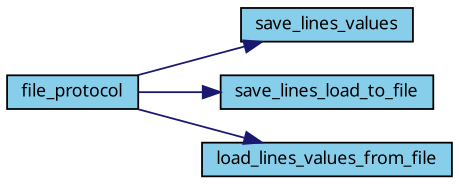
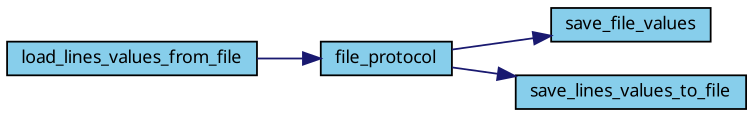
(327, 25) -> (631, 25)
(327, 92) -> (631, 92)
(191, 123) -> (280, 58)
